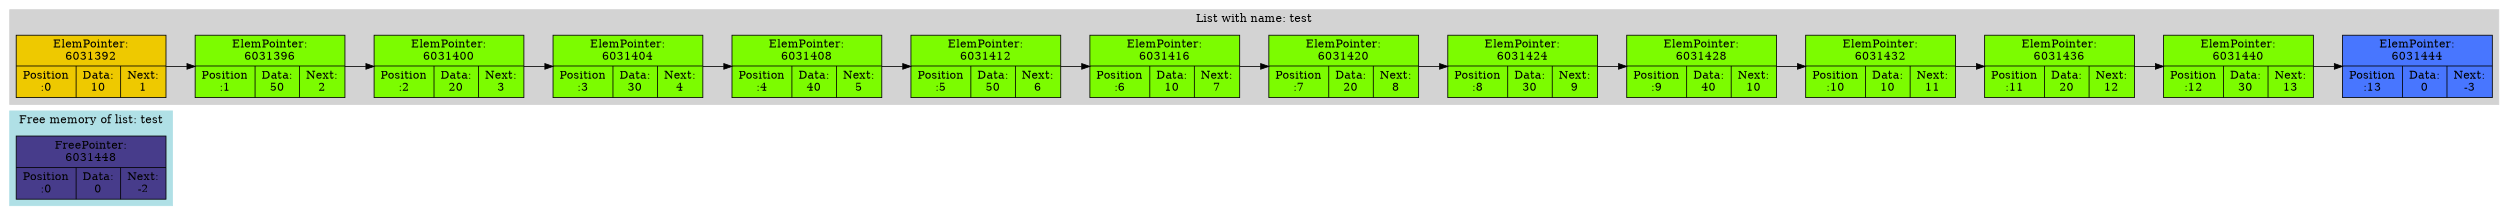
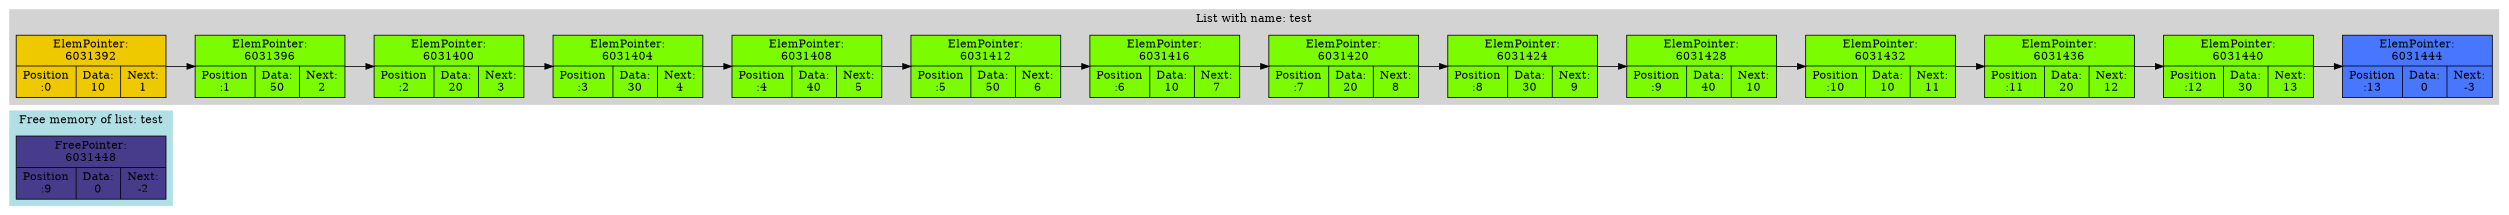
(46, 189) -> (46, 189)
